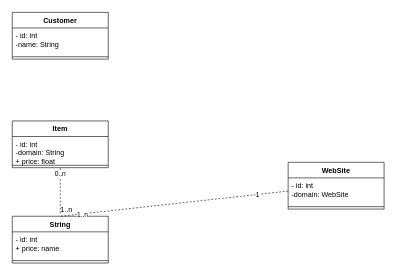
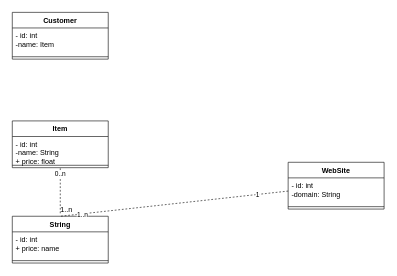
(29, 36) -> (29, 36)
(29, 145) -> (29, 145)
(305, 186) -> (305, 186)
